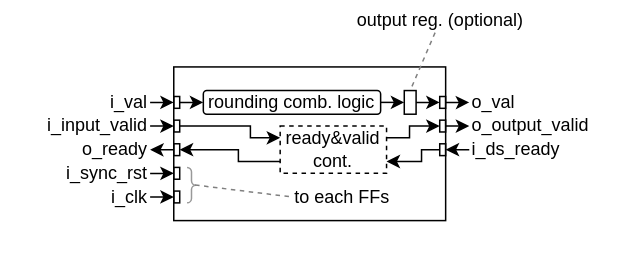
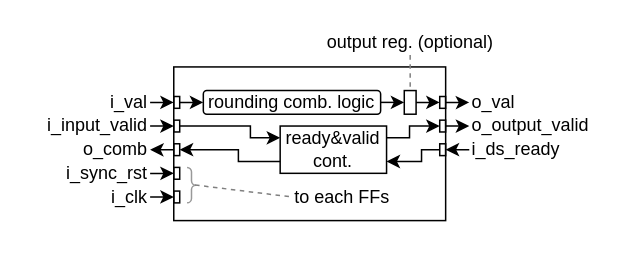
(440, 21) -> (410, 43)
(112, 149) -> (118, 149)
(333, 149) -> (333, 149)
